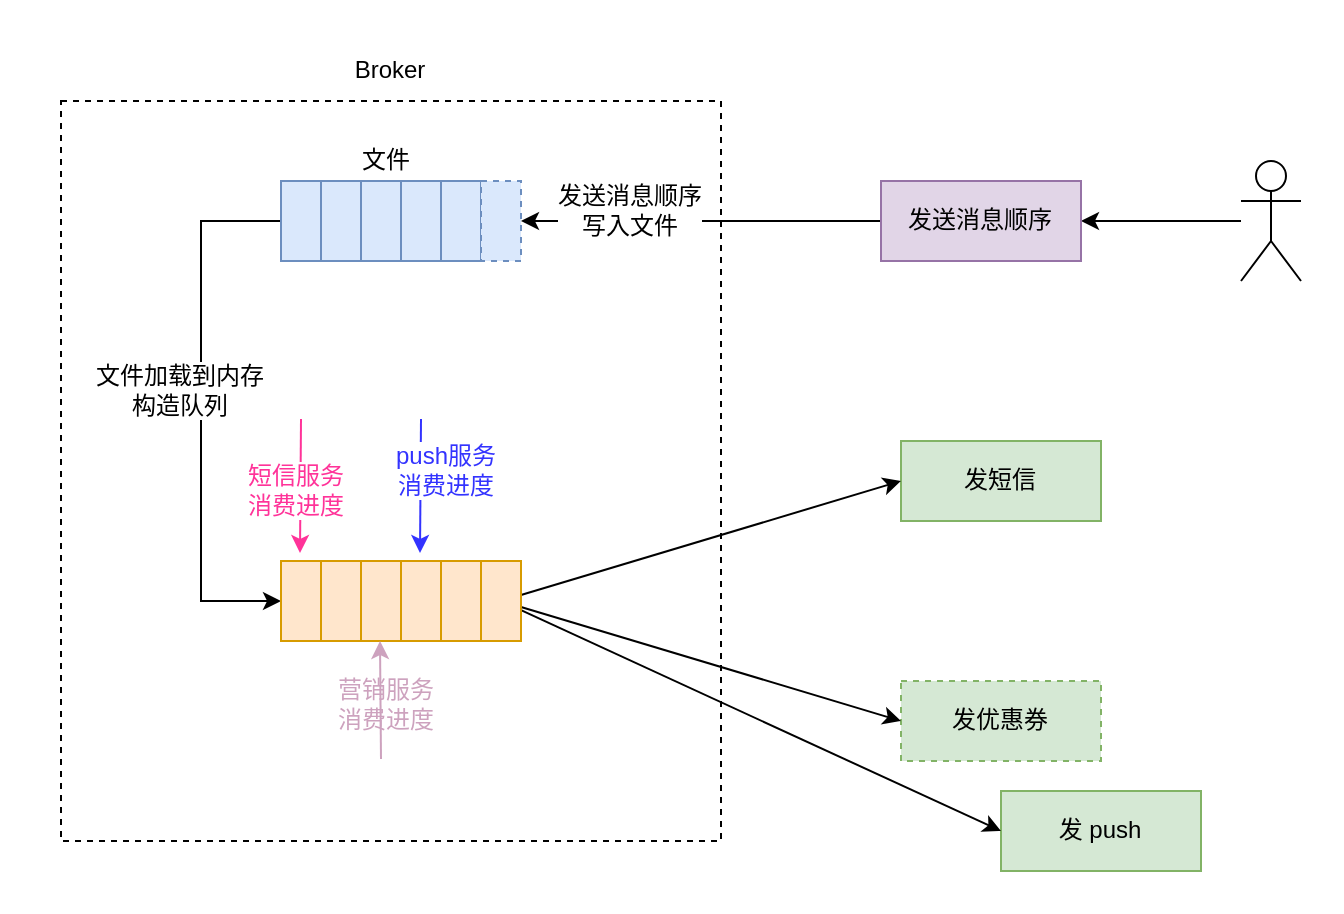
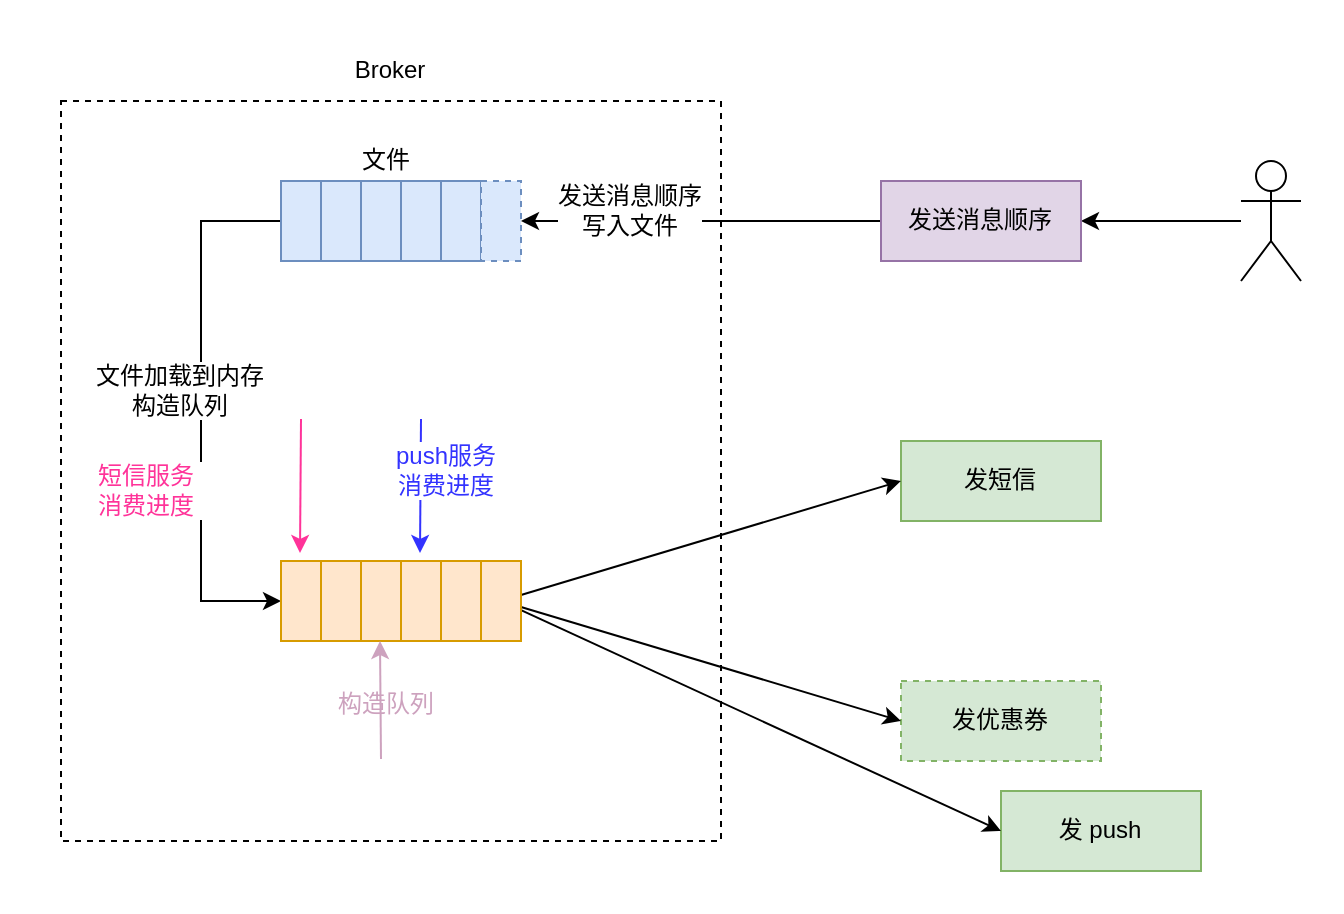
(297, 491) -> (147, 491)
(387, 705) -> (387, 705)
